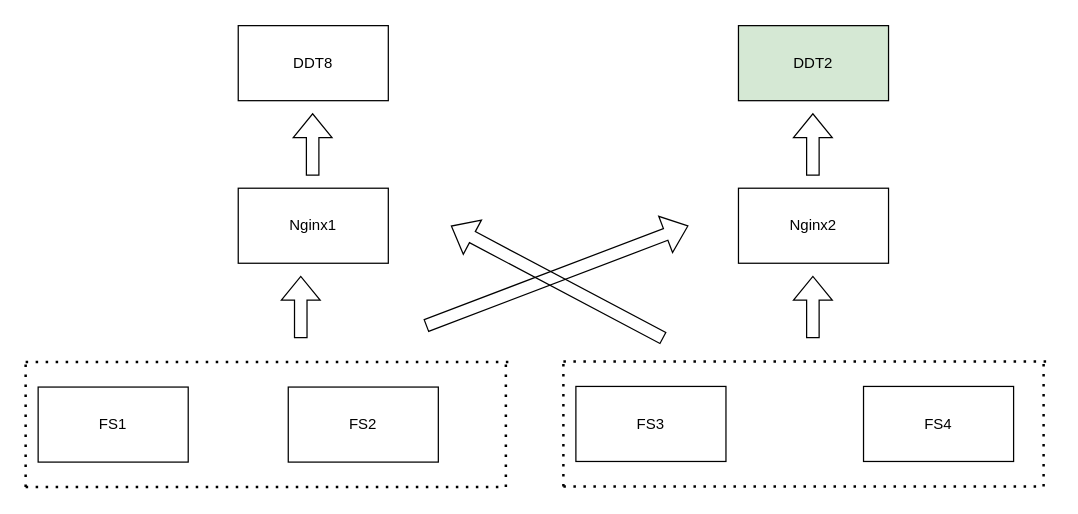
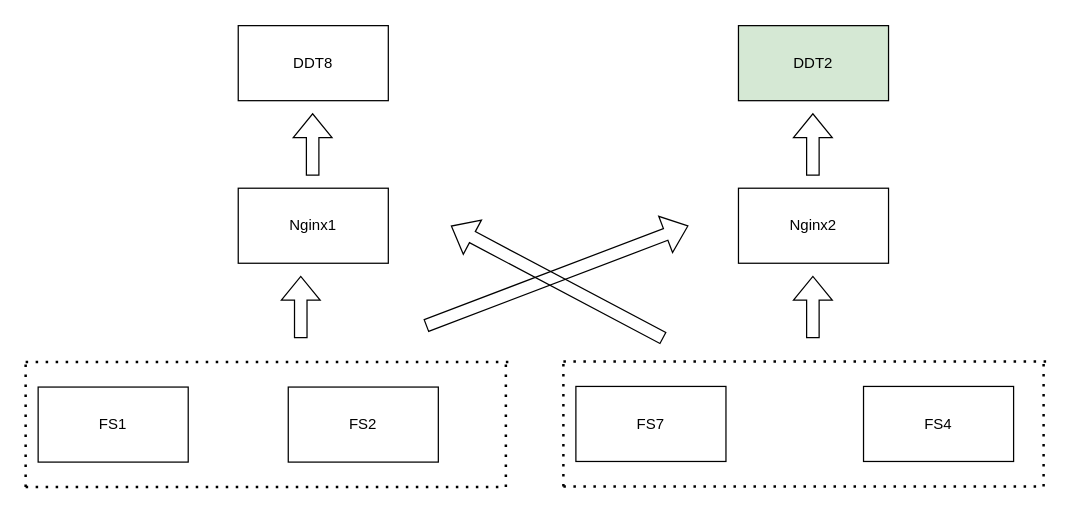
(651, 424) -> (651, 424)
